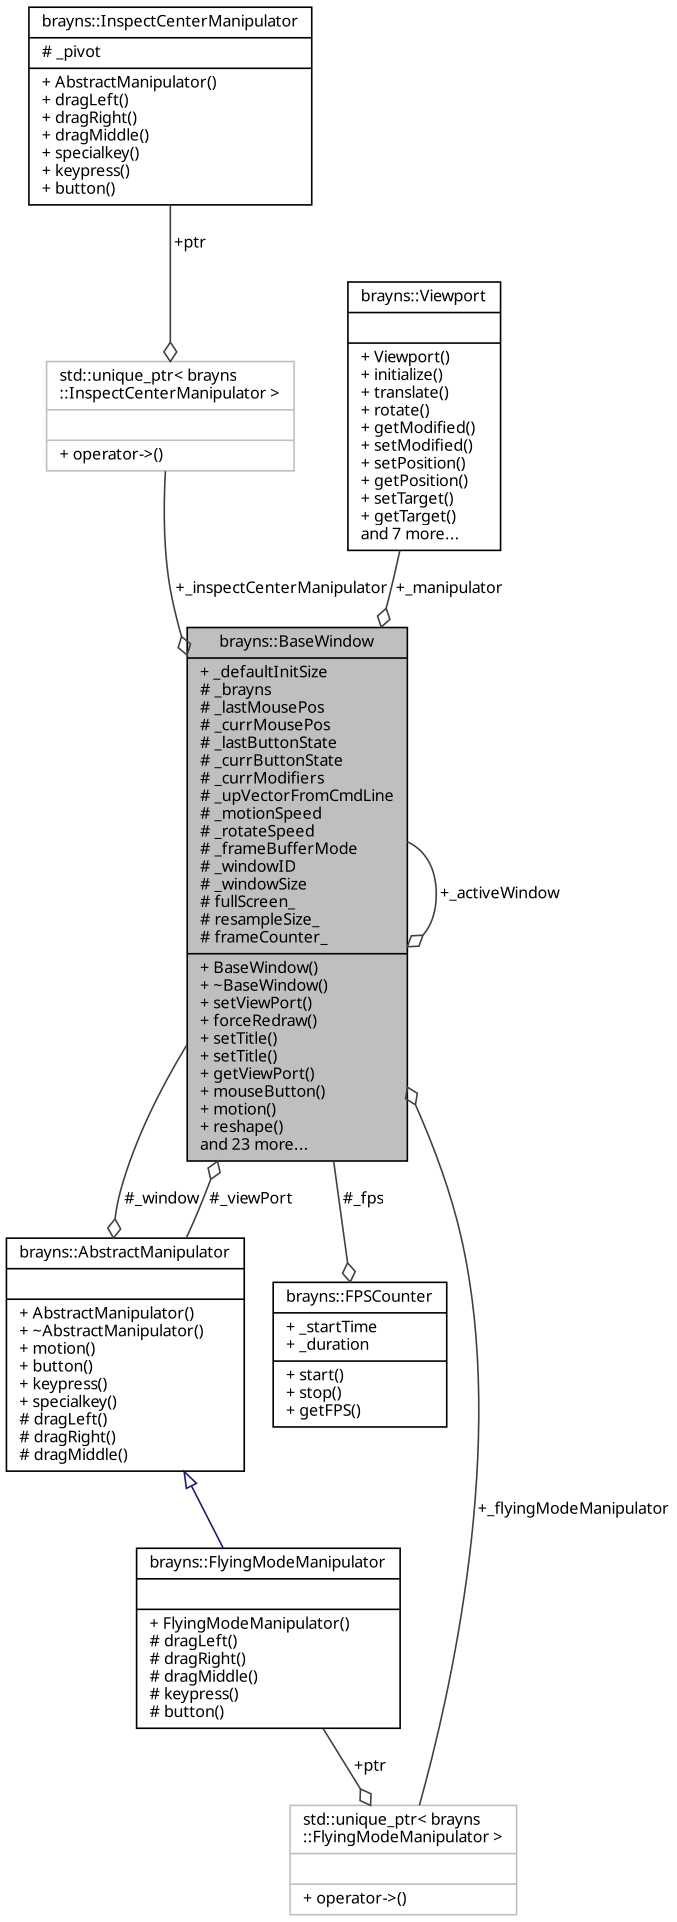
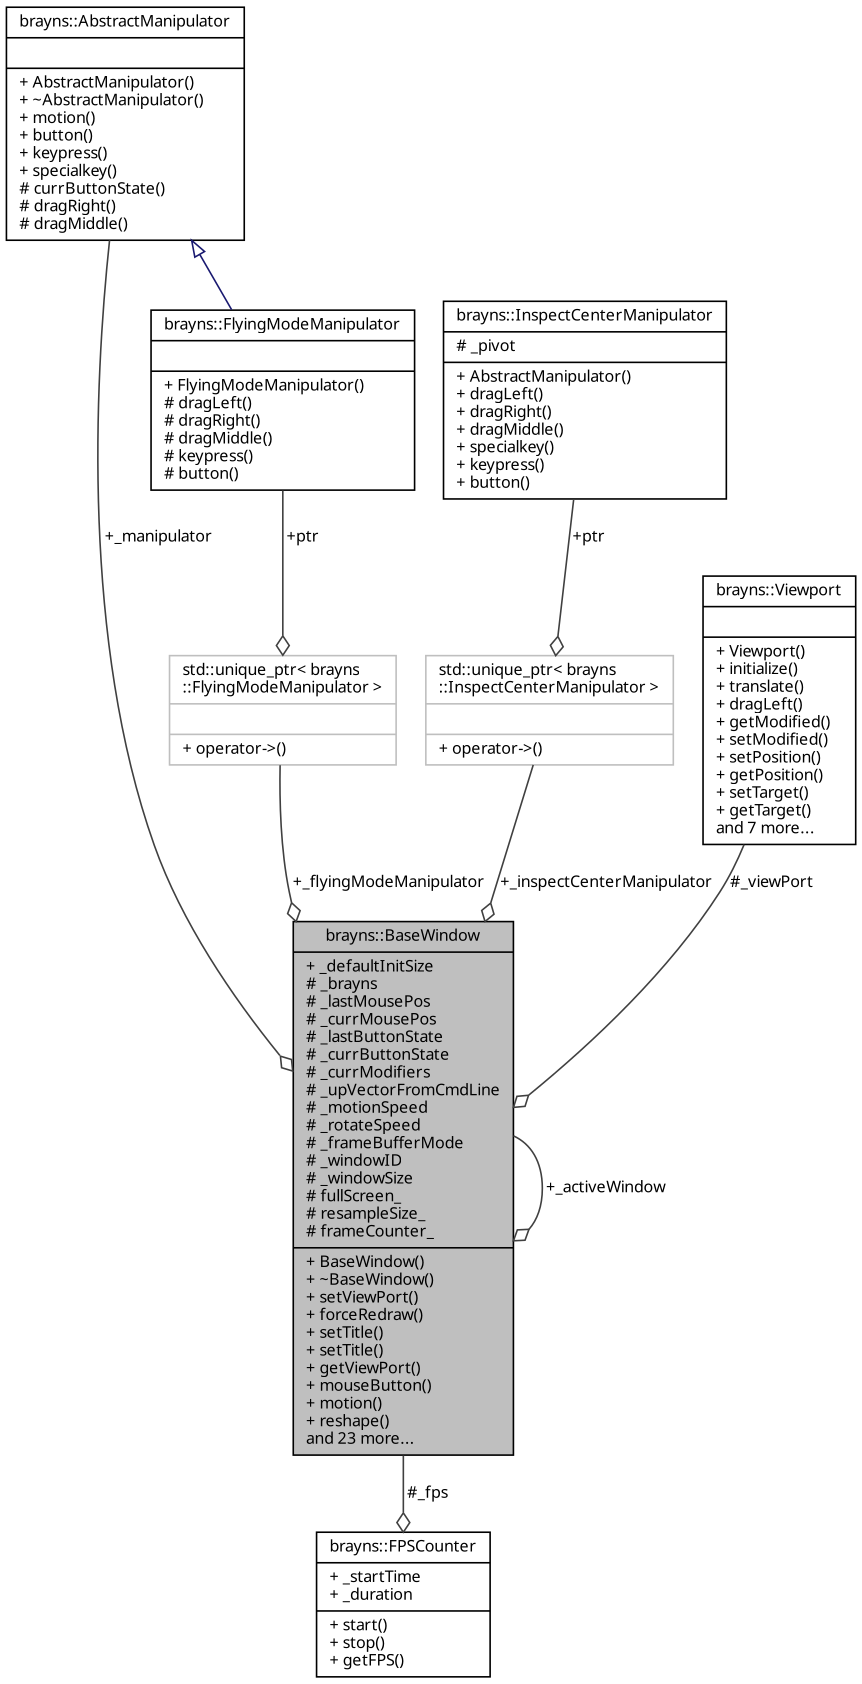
(395, 411) -> (760, 705)
(448, 589) -> (771, 883)
(143, 1128) -> none
(250, 1200) -> (157, 538)
(63, 1420) -> (92, 189)
